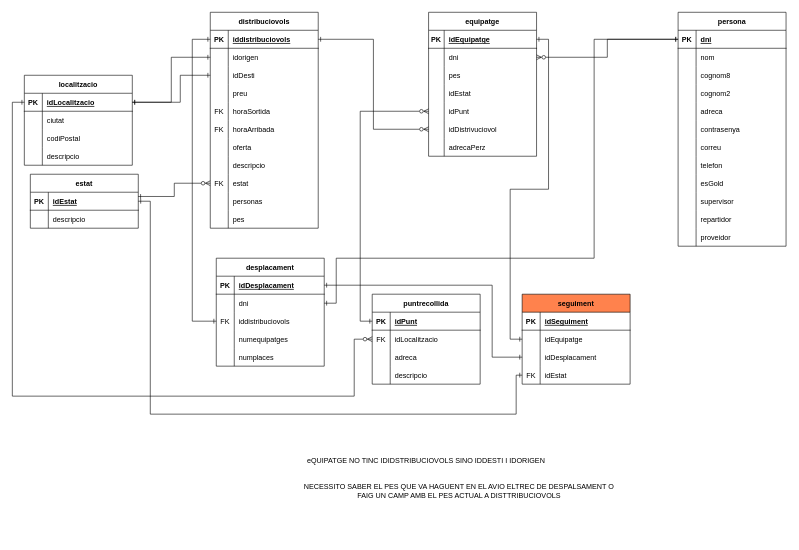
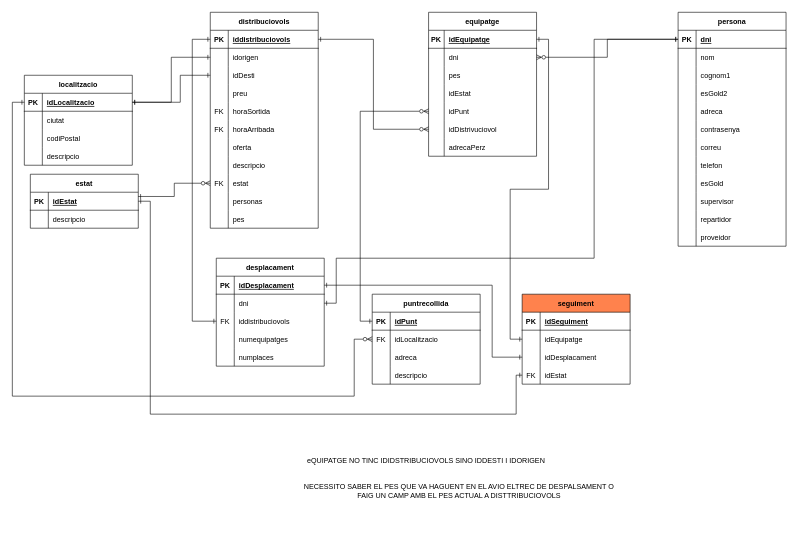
(715, 76) -> (715, 76)
(715, 94) -> (714, 94)
